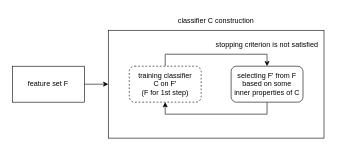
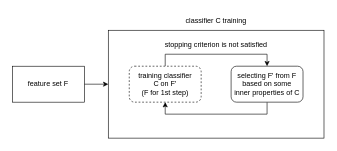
(216, 21) -> (216, 21)
(267, 45) -> (216, 45)
